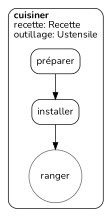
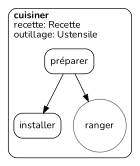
(55, 133) -> (80, 85)
